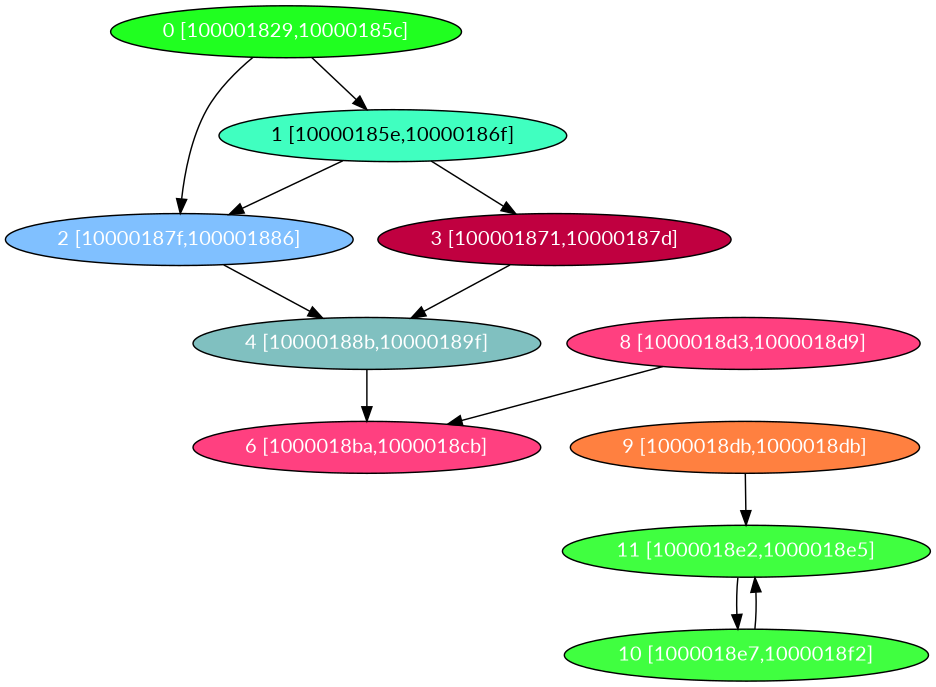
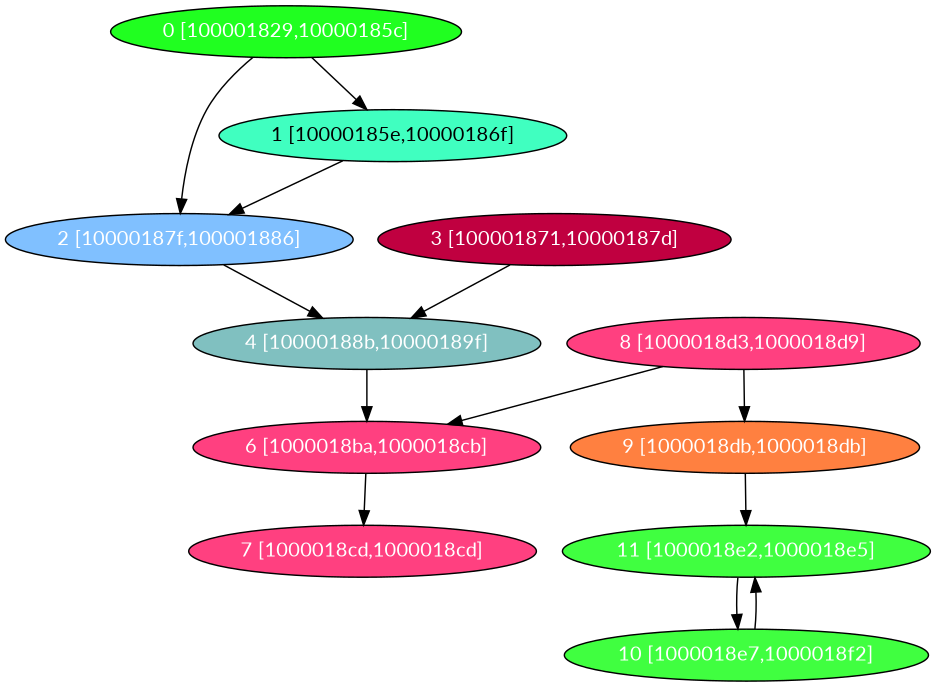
(467, 184) -> none
none -> (744, 388)
none -> (363, 551)
